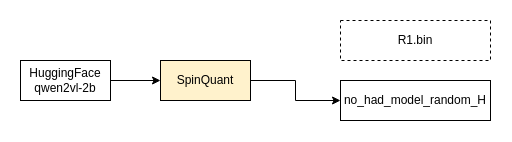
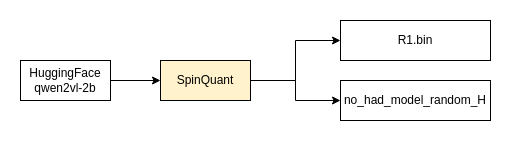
none -> (296, 41)
(416, 41) -> (416, 41)
